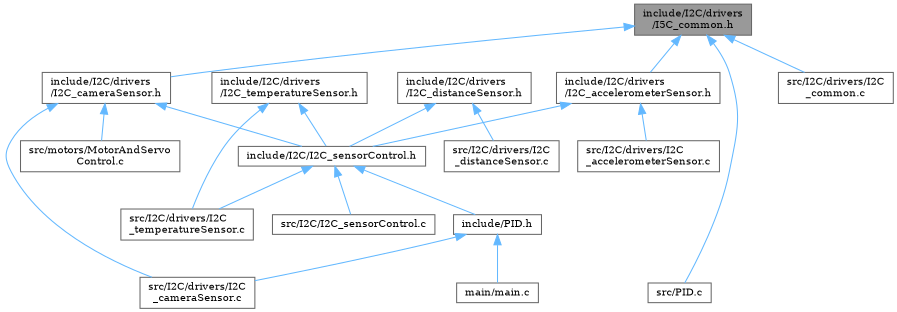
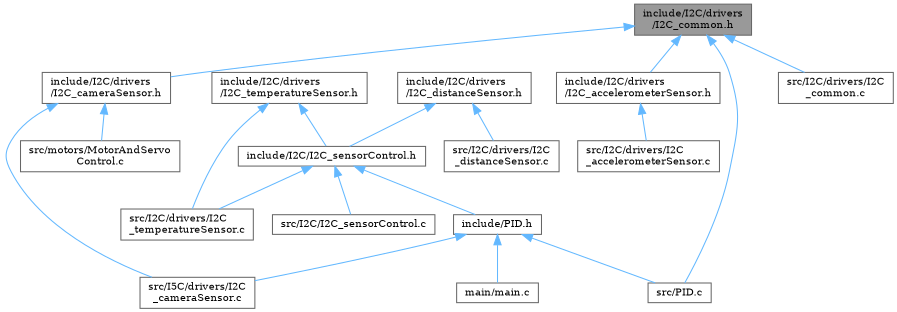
(693, 20) -> (693, 20)
(230, 125) -> none
(467, 126) -> none
none -> (594, 261)
(197, 293) -> (197, 293)
